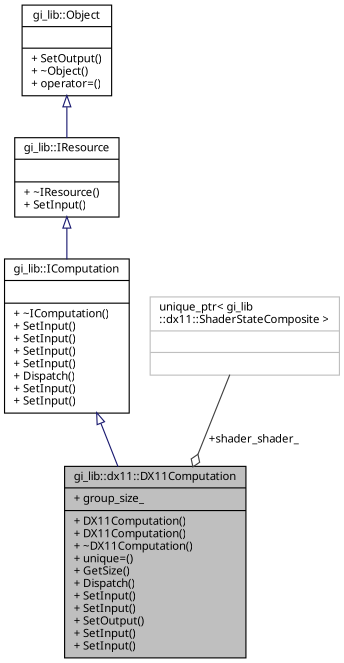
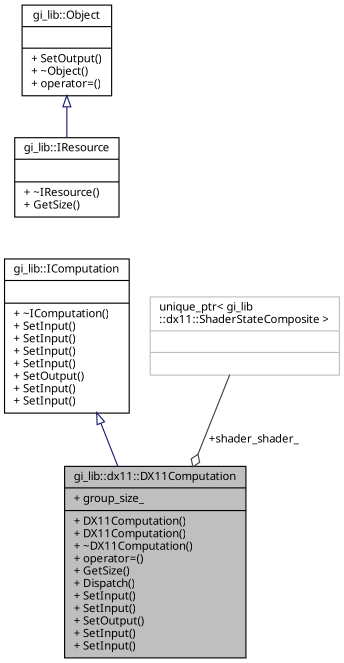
(55, 205) -> (52, 205)
(67, 244) -> none
(45, 376) -> (49, 376)
(104, 559) -> (109, 559)
